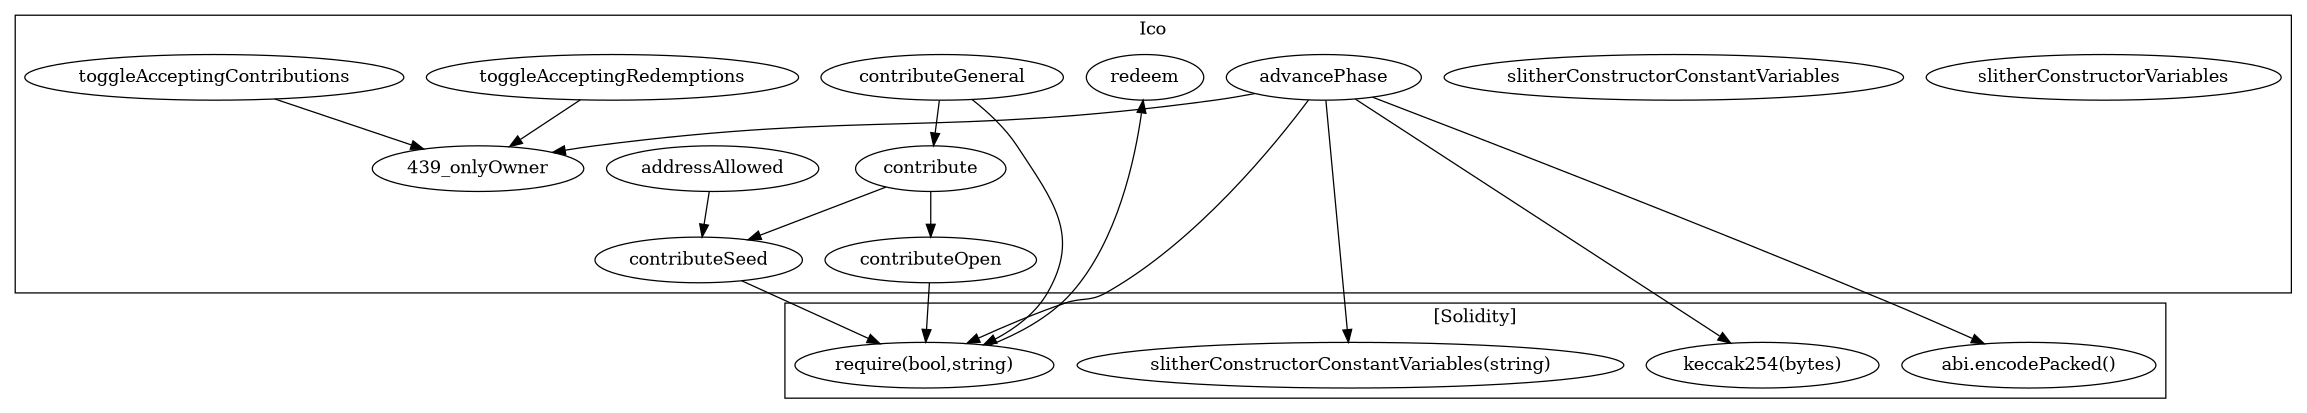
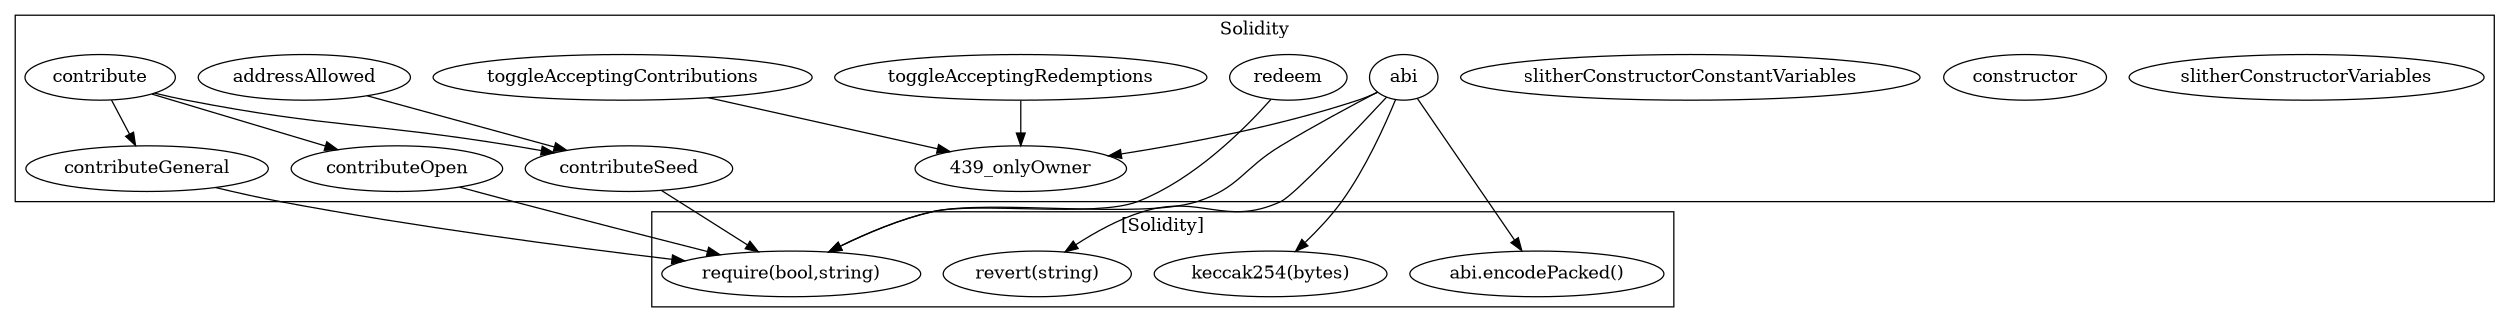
(1153, 30) -> (1255, 30)
(1324, 77) -> (1404, 77)
none -> (2025, 77)
(938, 114) -> (121, 117)
(1099, 253) -> (1162, 190)
(1350, 365) -> (1037, 274)
